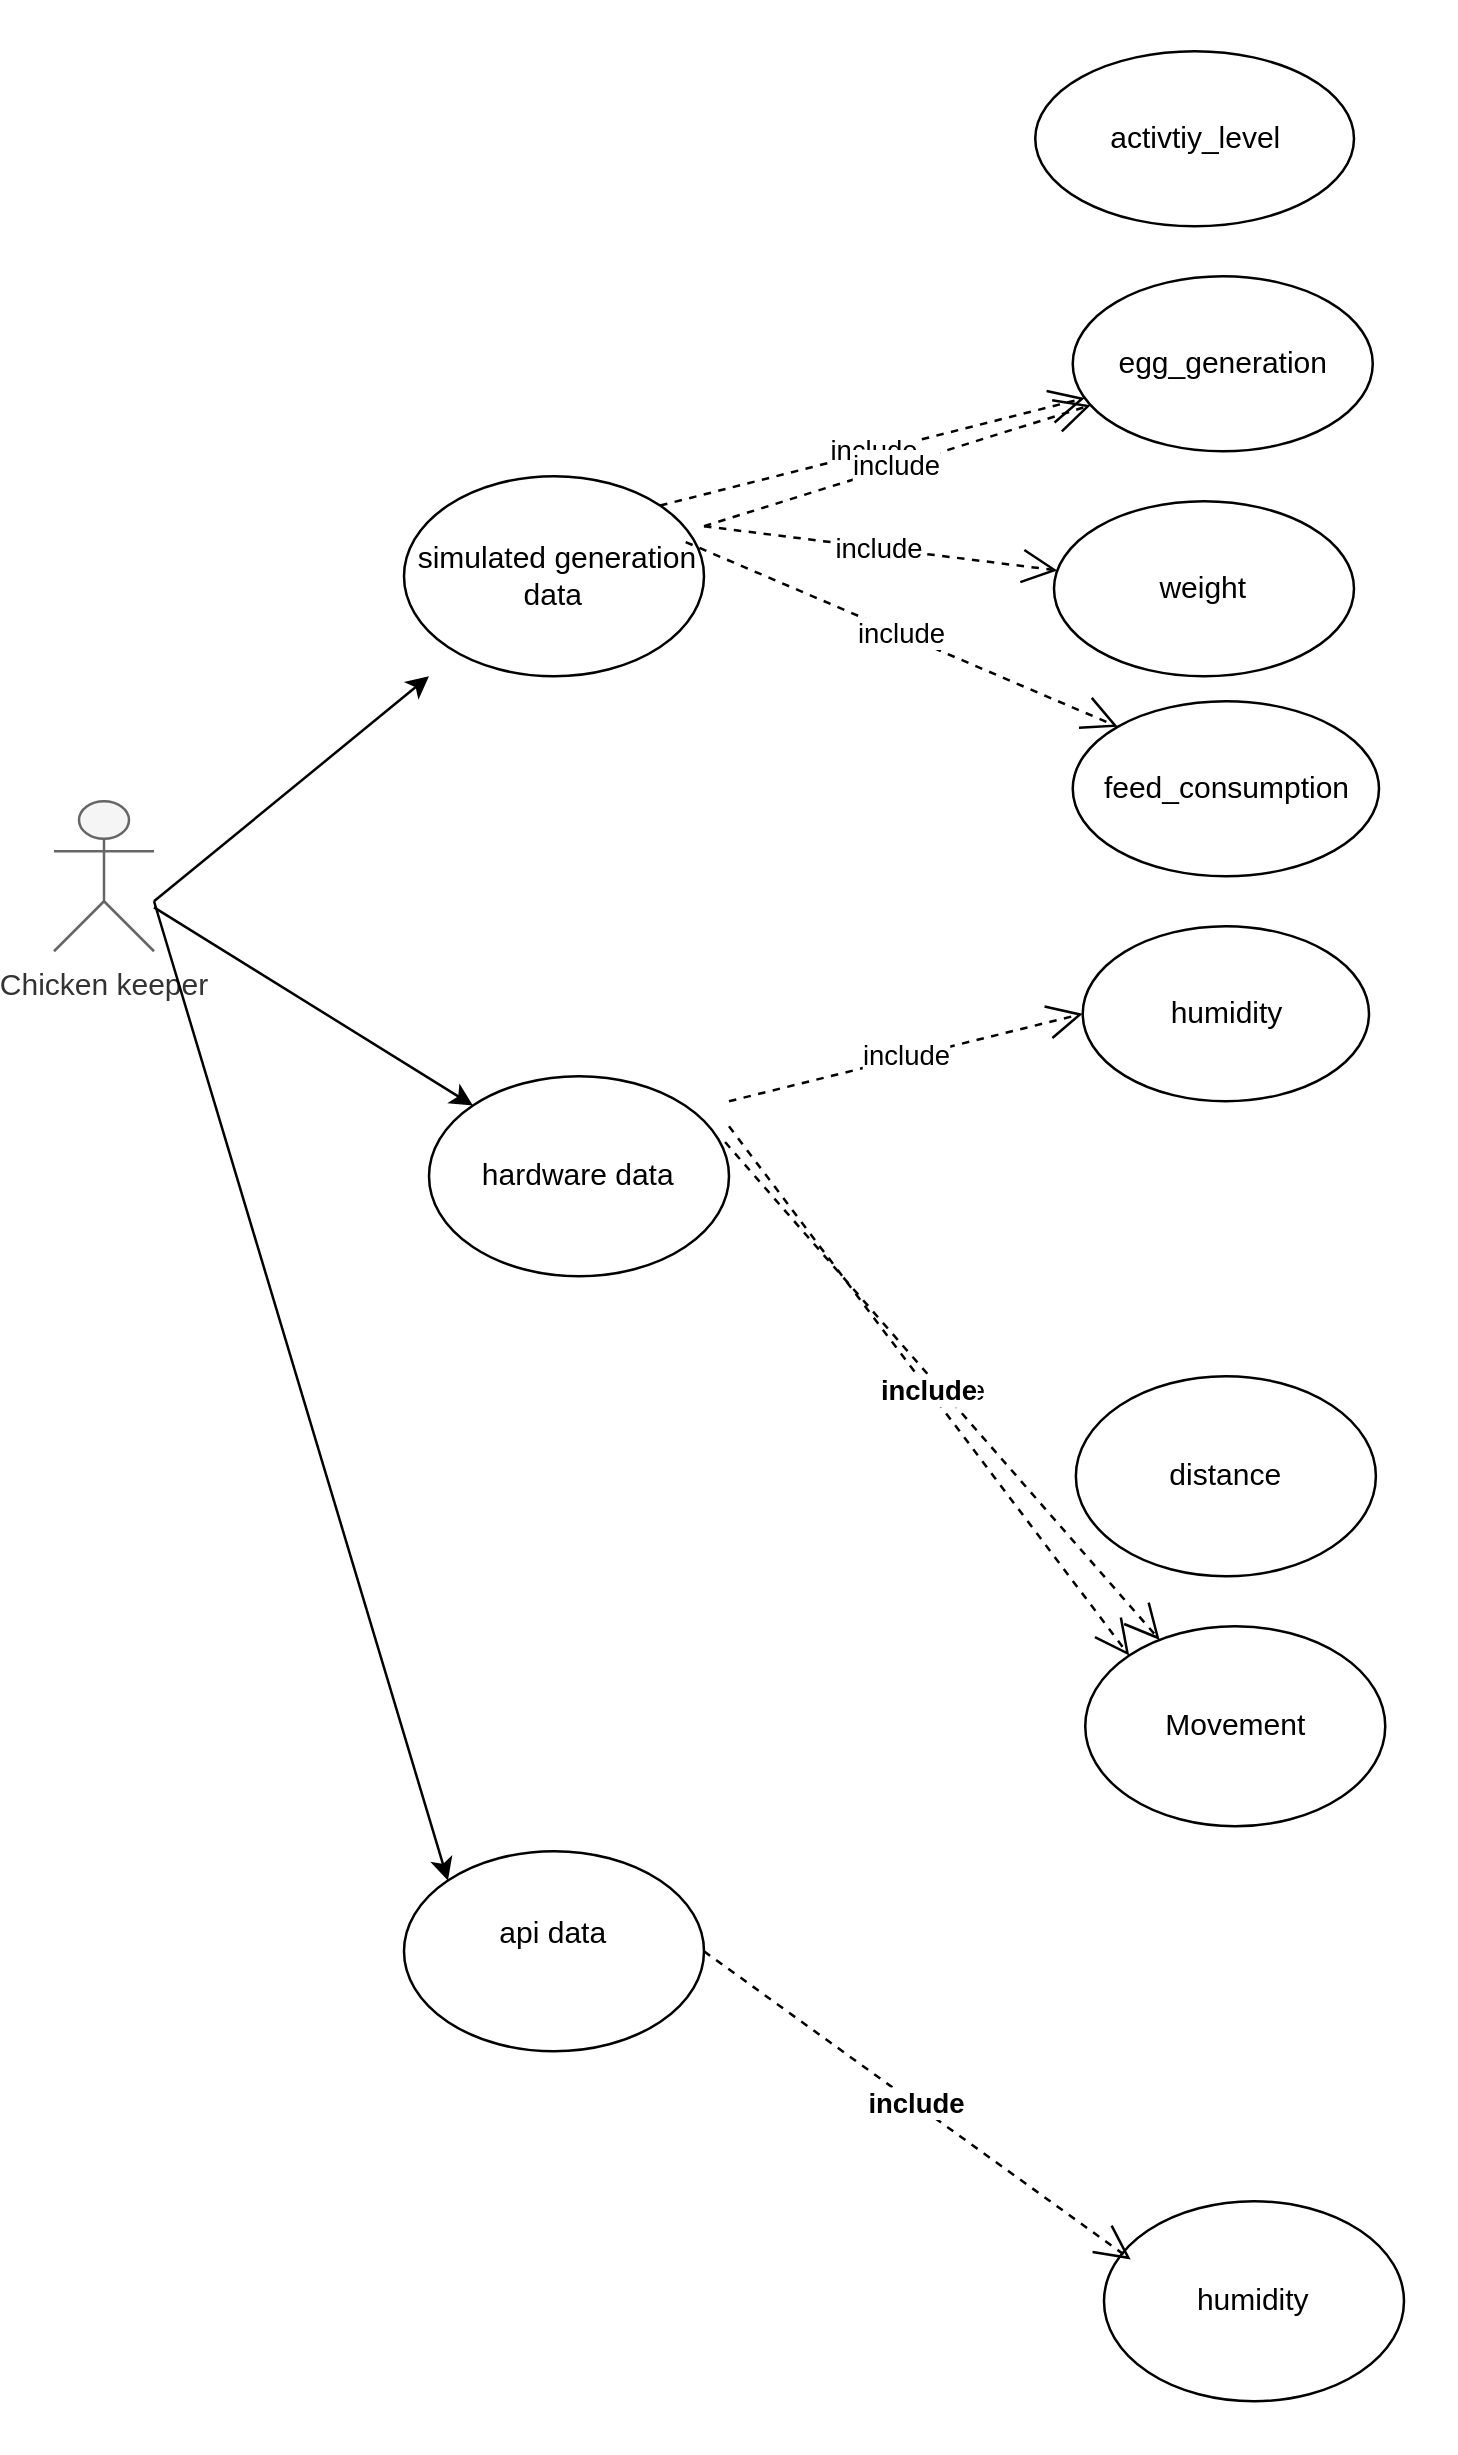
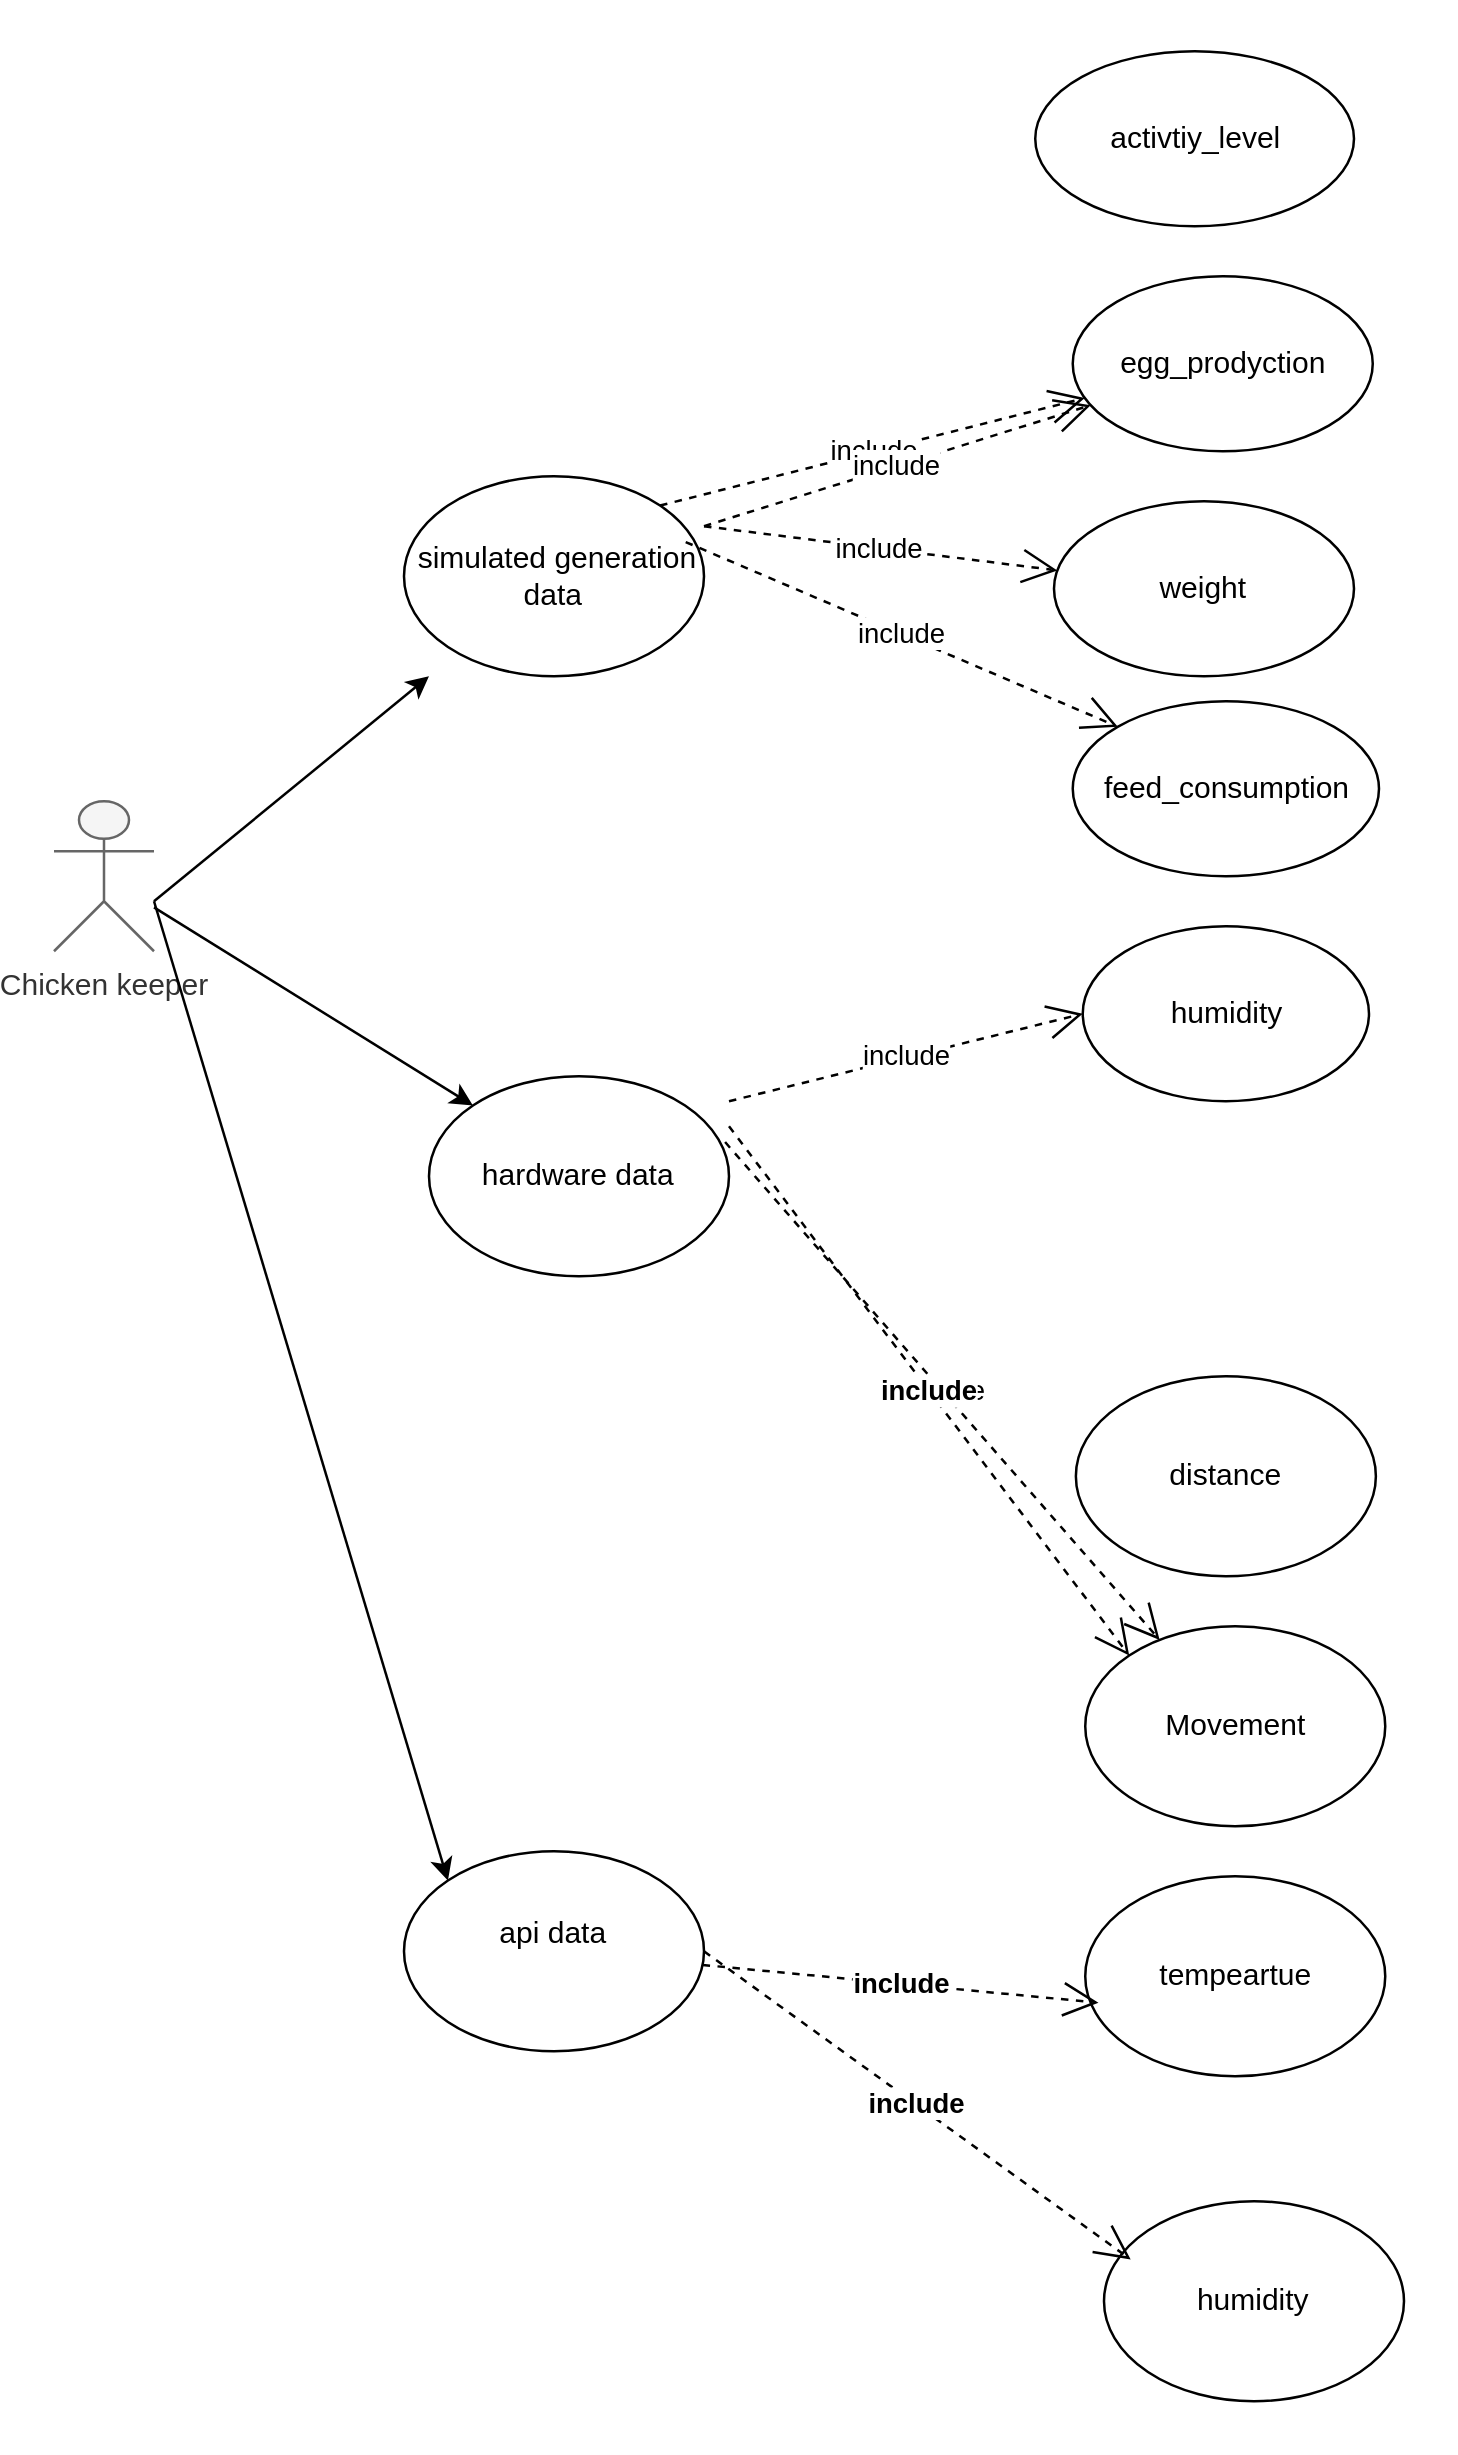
(1224, 364) -> (1224, 364)
none -> (1235, 1976)
none -> (912, 1985)
